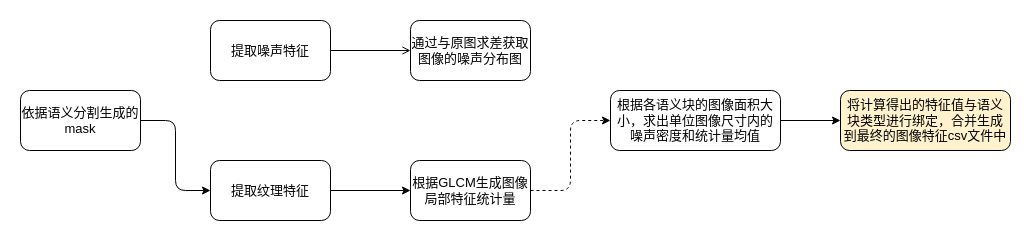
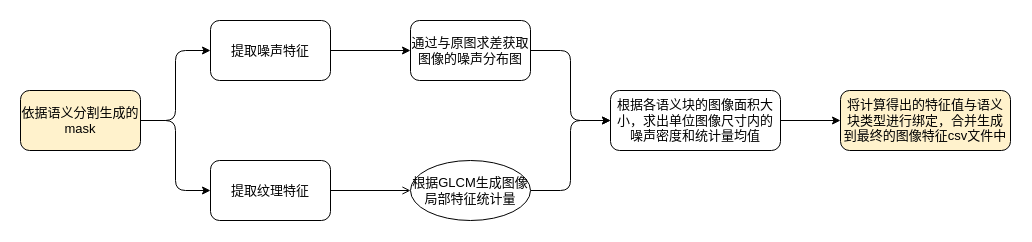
(404, 51) -> (402, 51)
none -> (571, 69)
none -> (176, 75)
(81, 121) -> (81, 121)
(571, 173) -> (571, 173)
(402, 191) -> (404, 191)
(471, 191) -> (471, 191)
